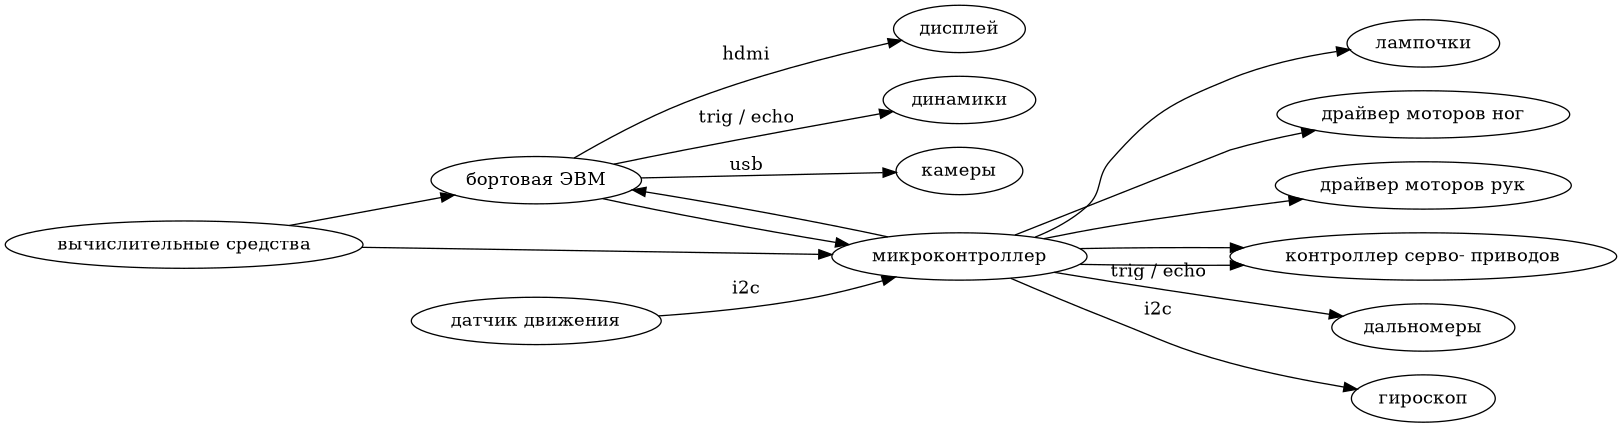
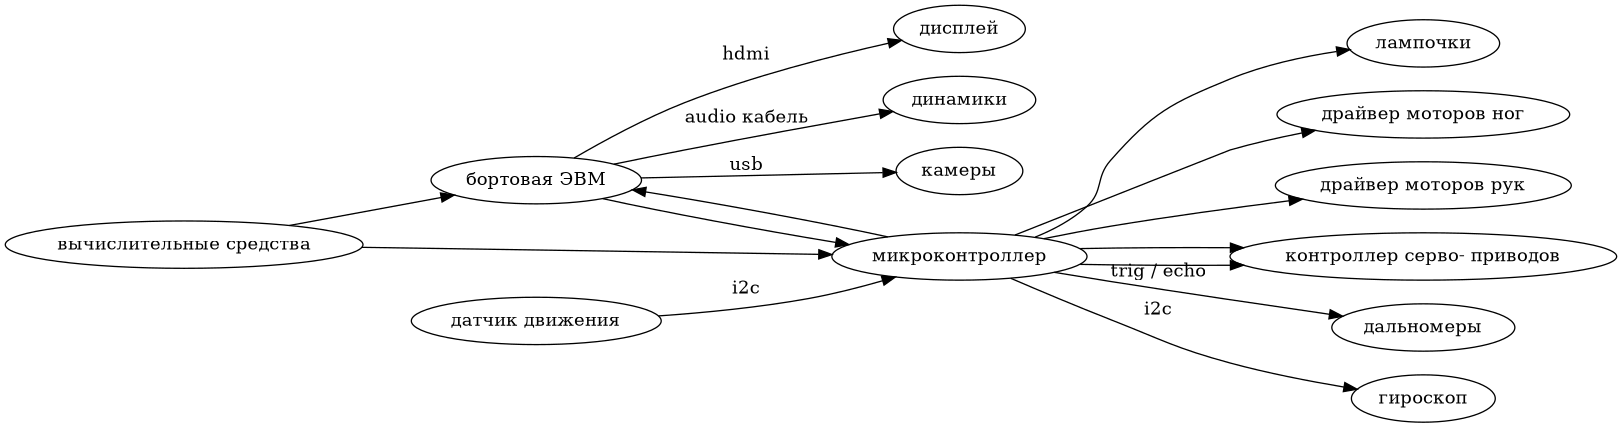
(747, 118) -> (747, 118)
